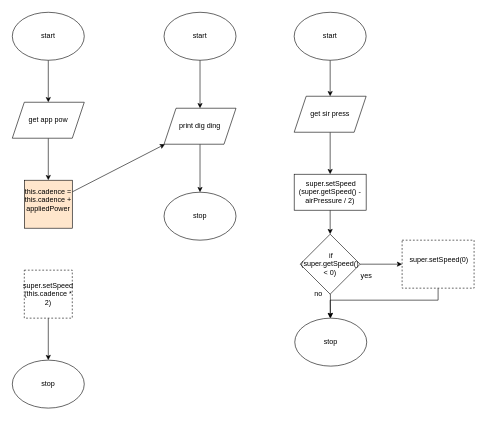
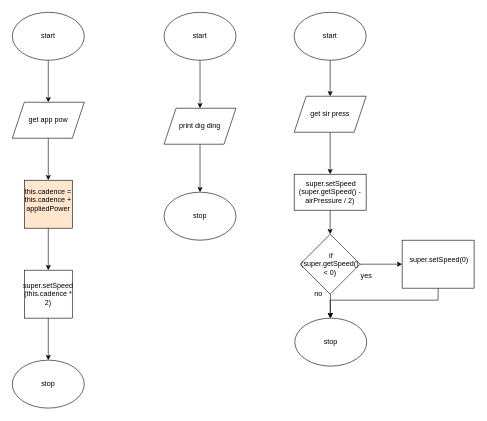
(91, 182) -> (48, 264)
(438, 264) -> (438, 264)
(48, 294) -> (48, 294)
